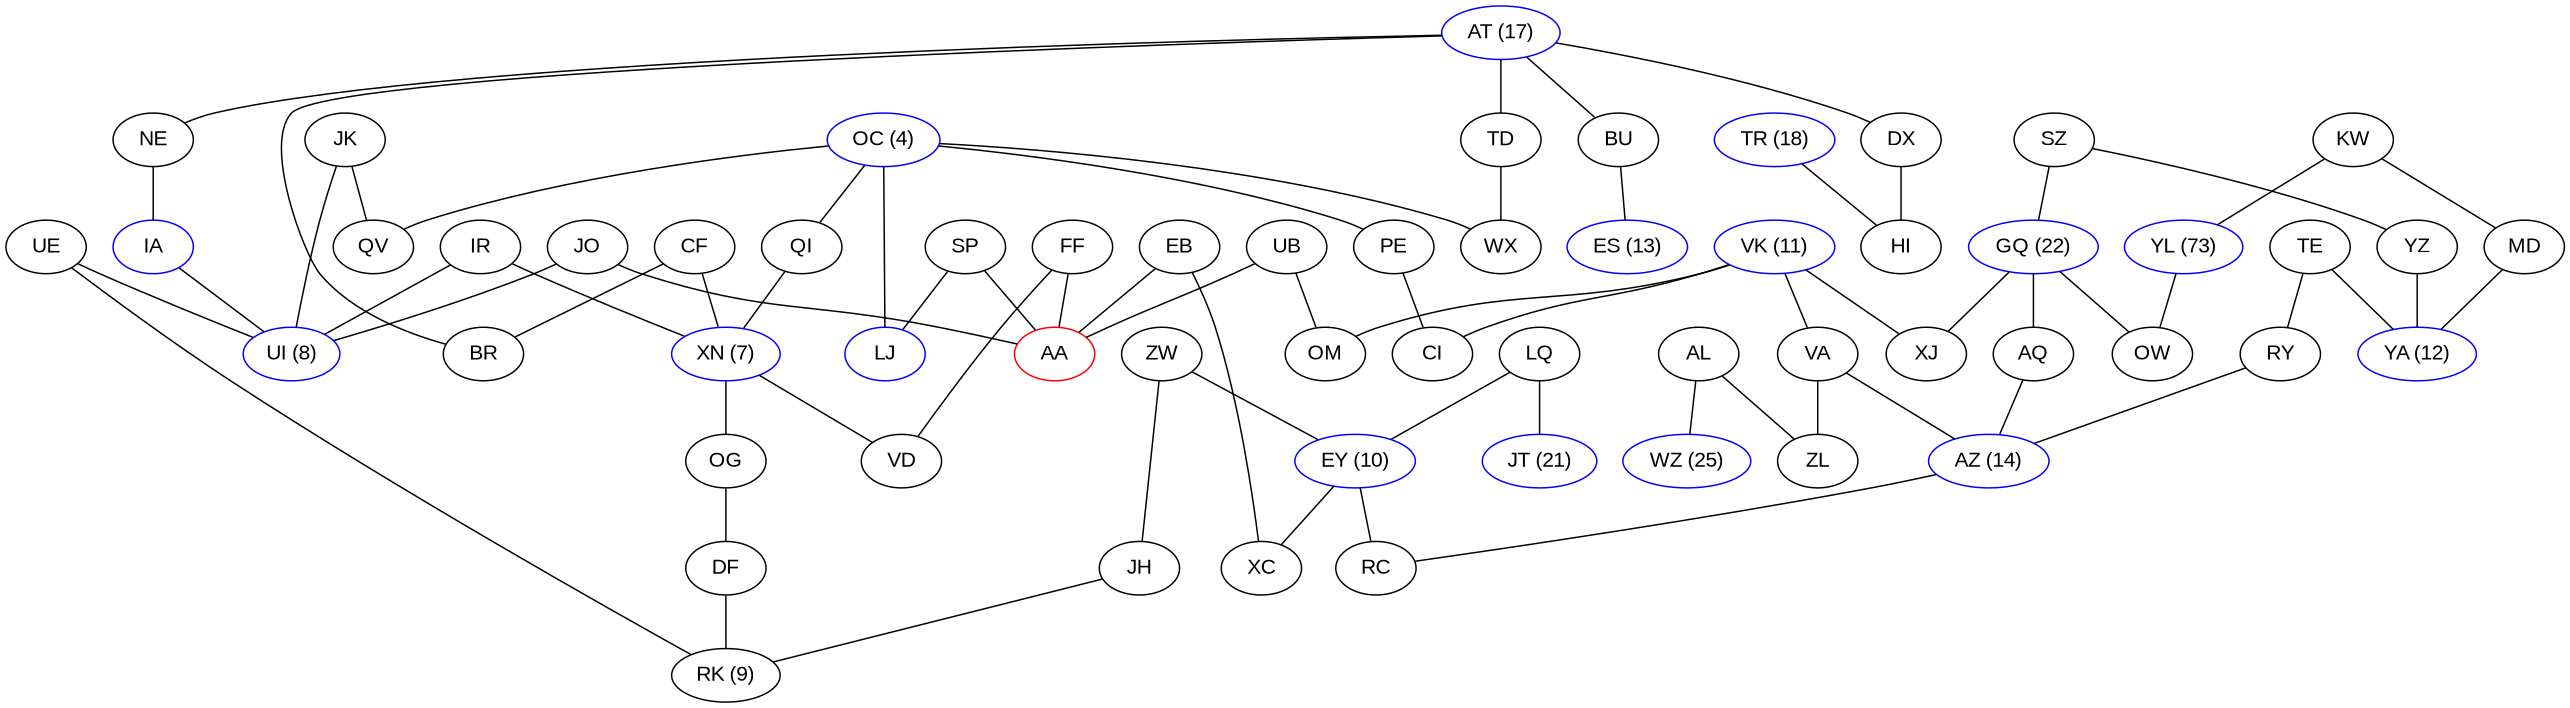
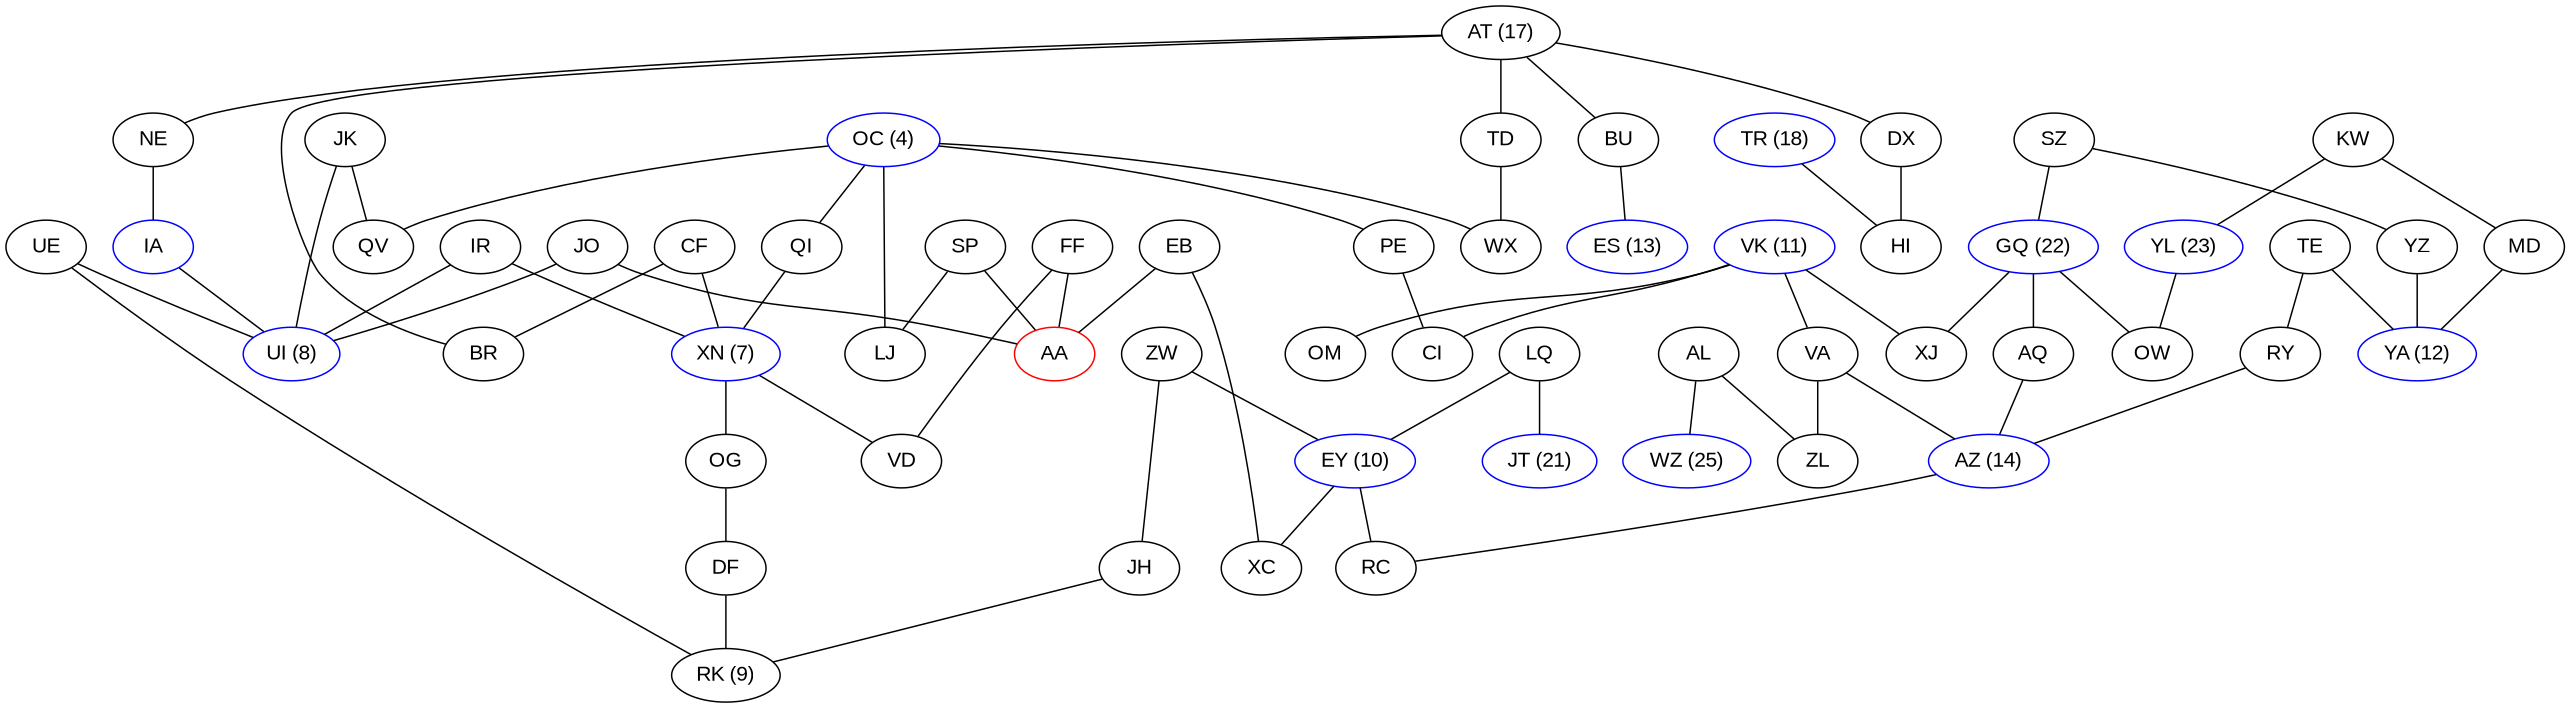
(1501, 33) -> (1501, 33)
(1287, 247) -> none
(2184, 247) -> (2184, 247)
(885, 354) -> (885, 354)
